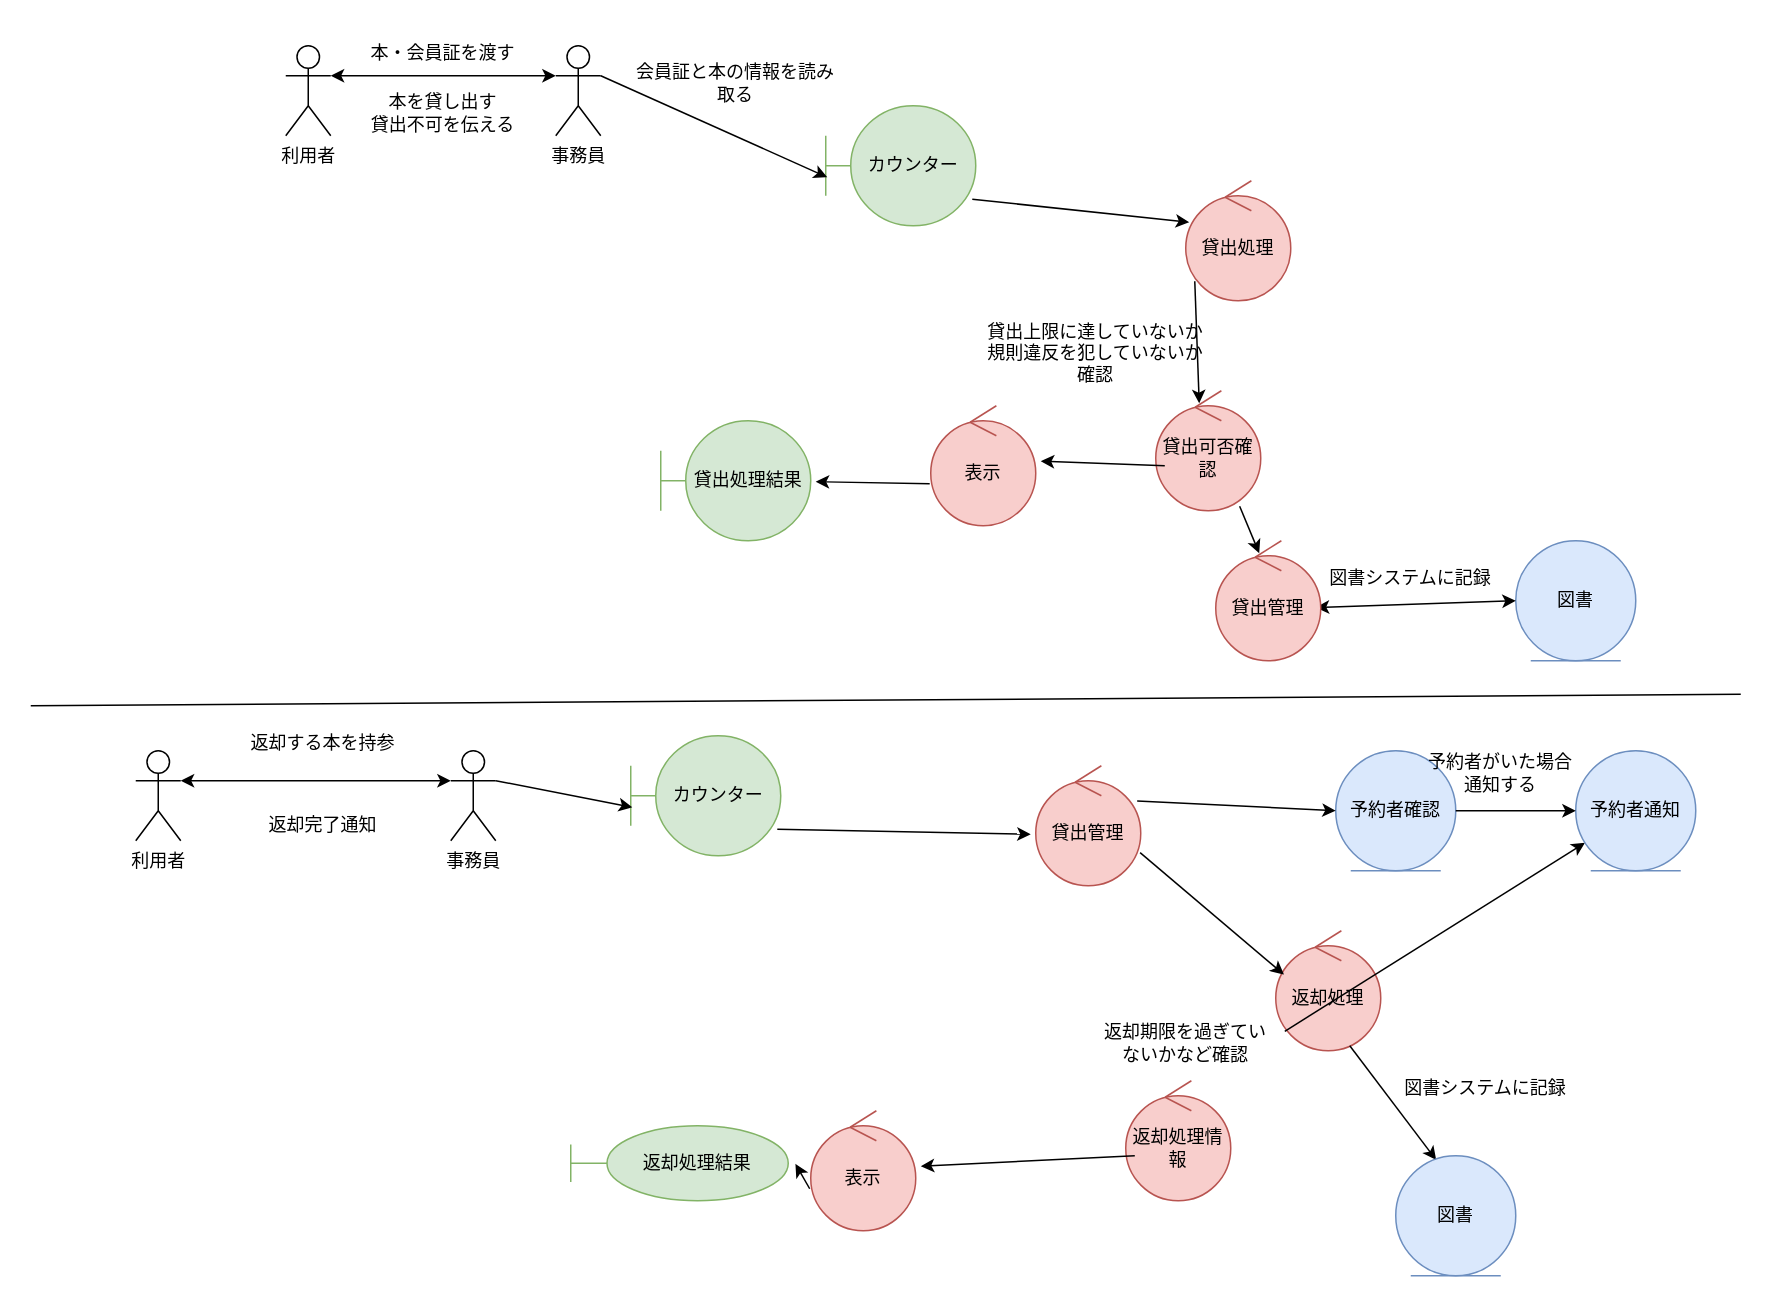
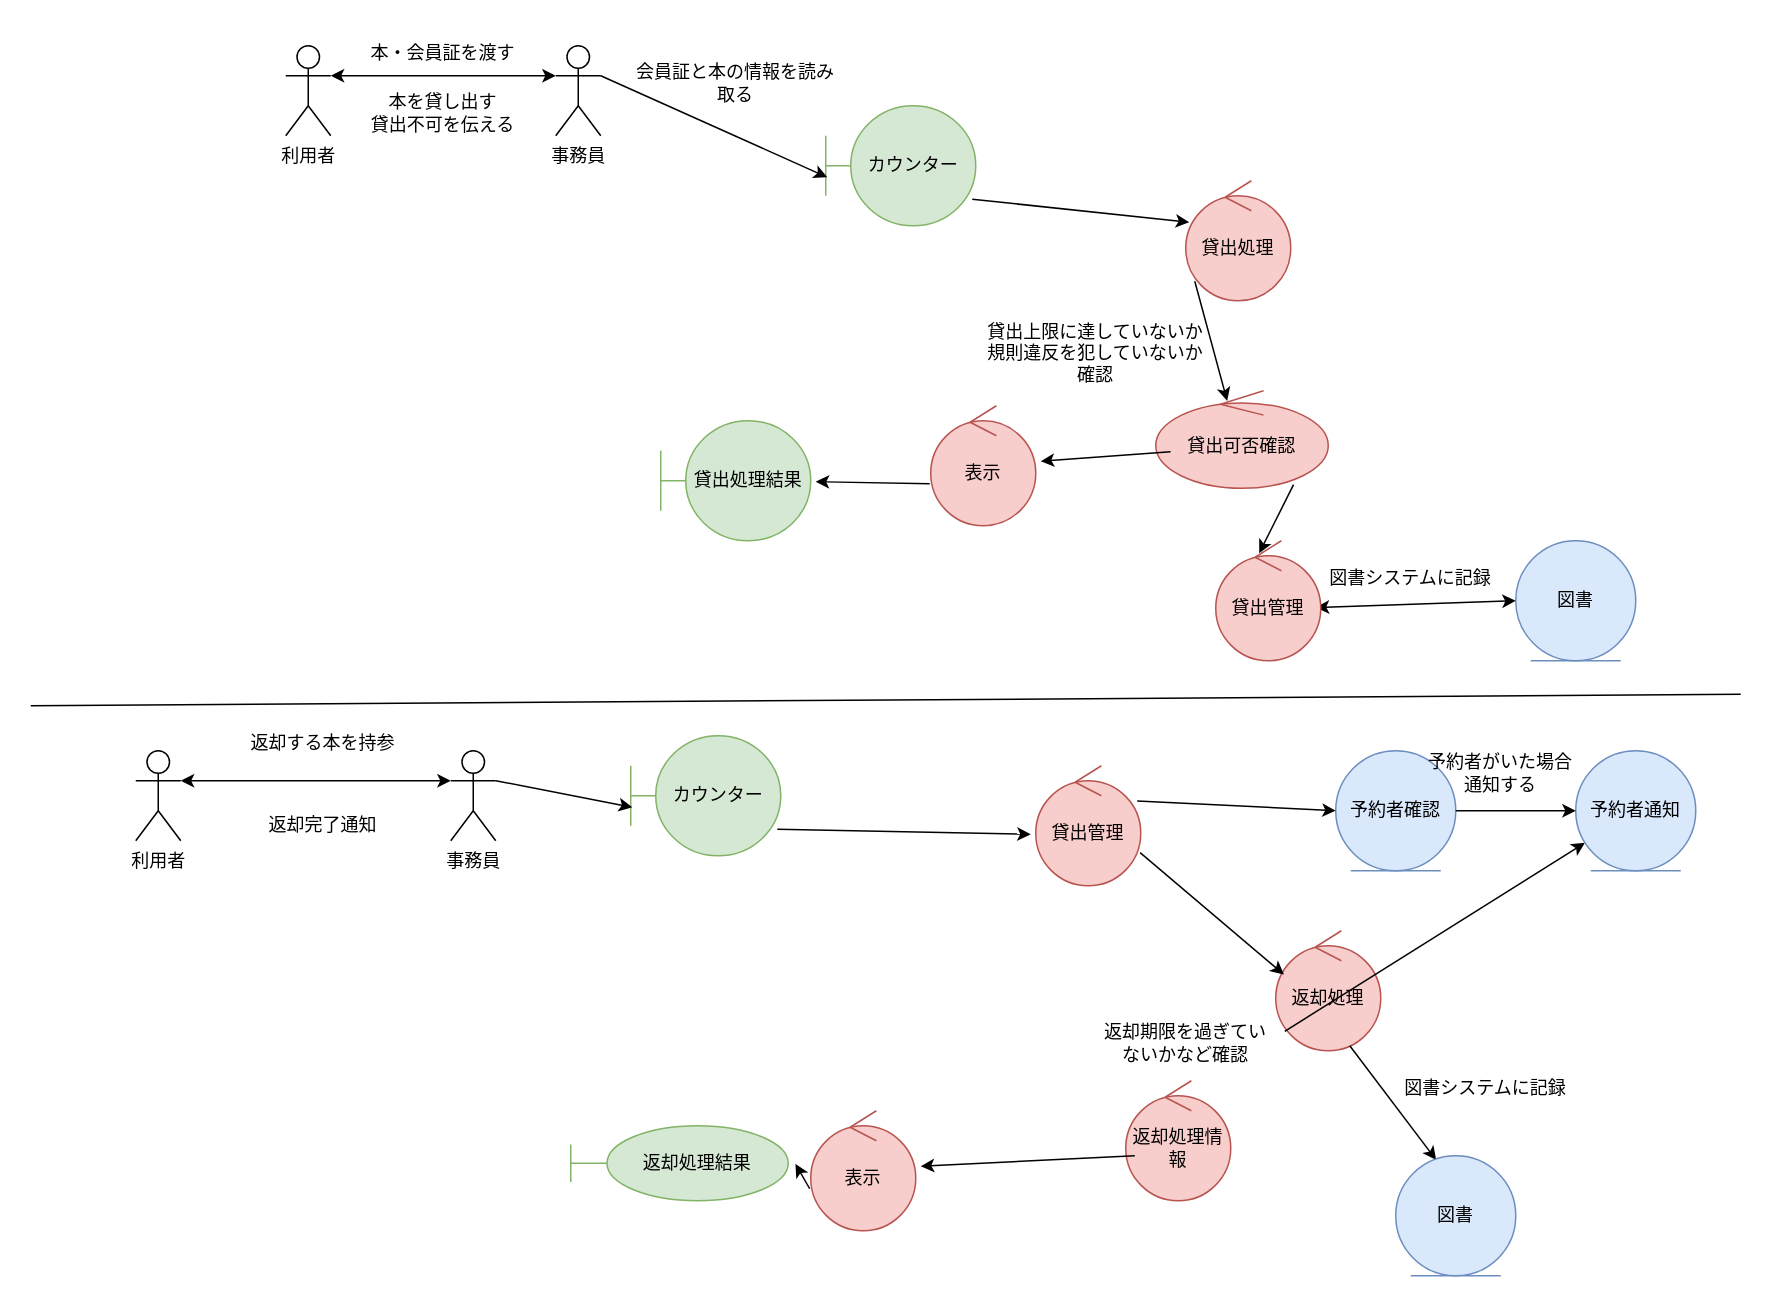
(1208, 451) -> (1242, 440)
